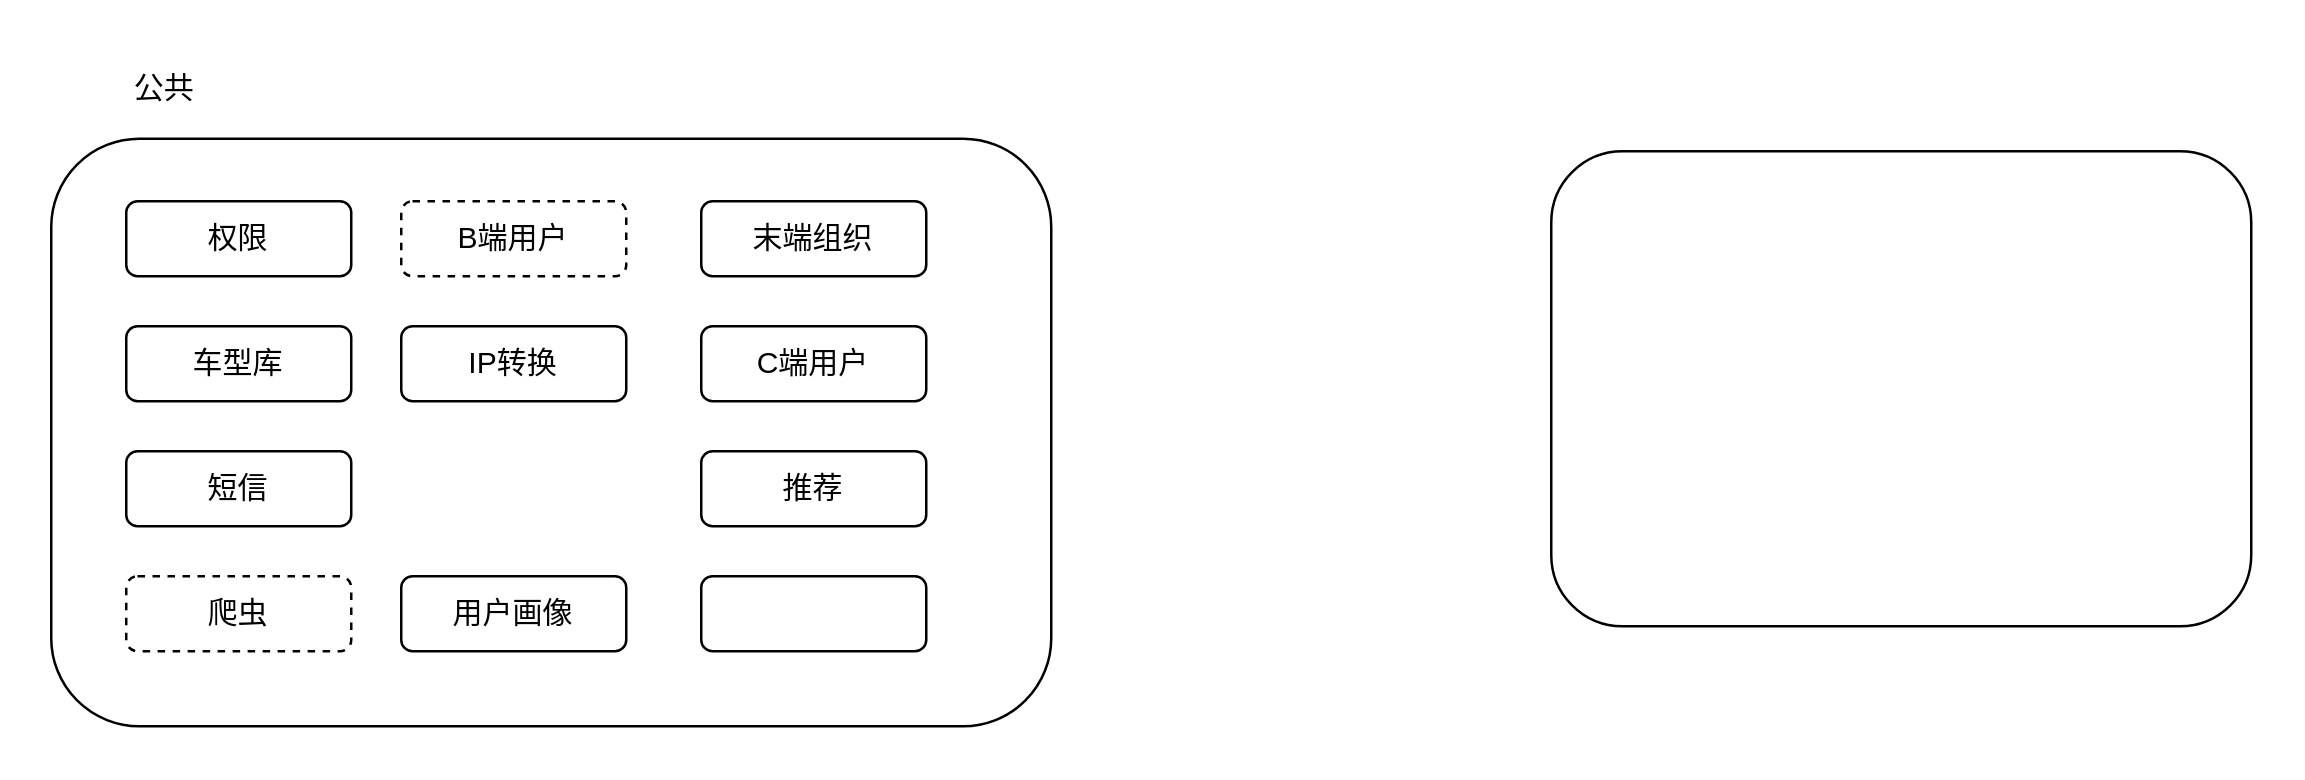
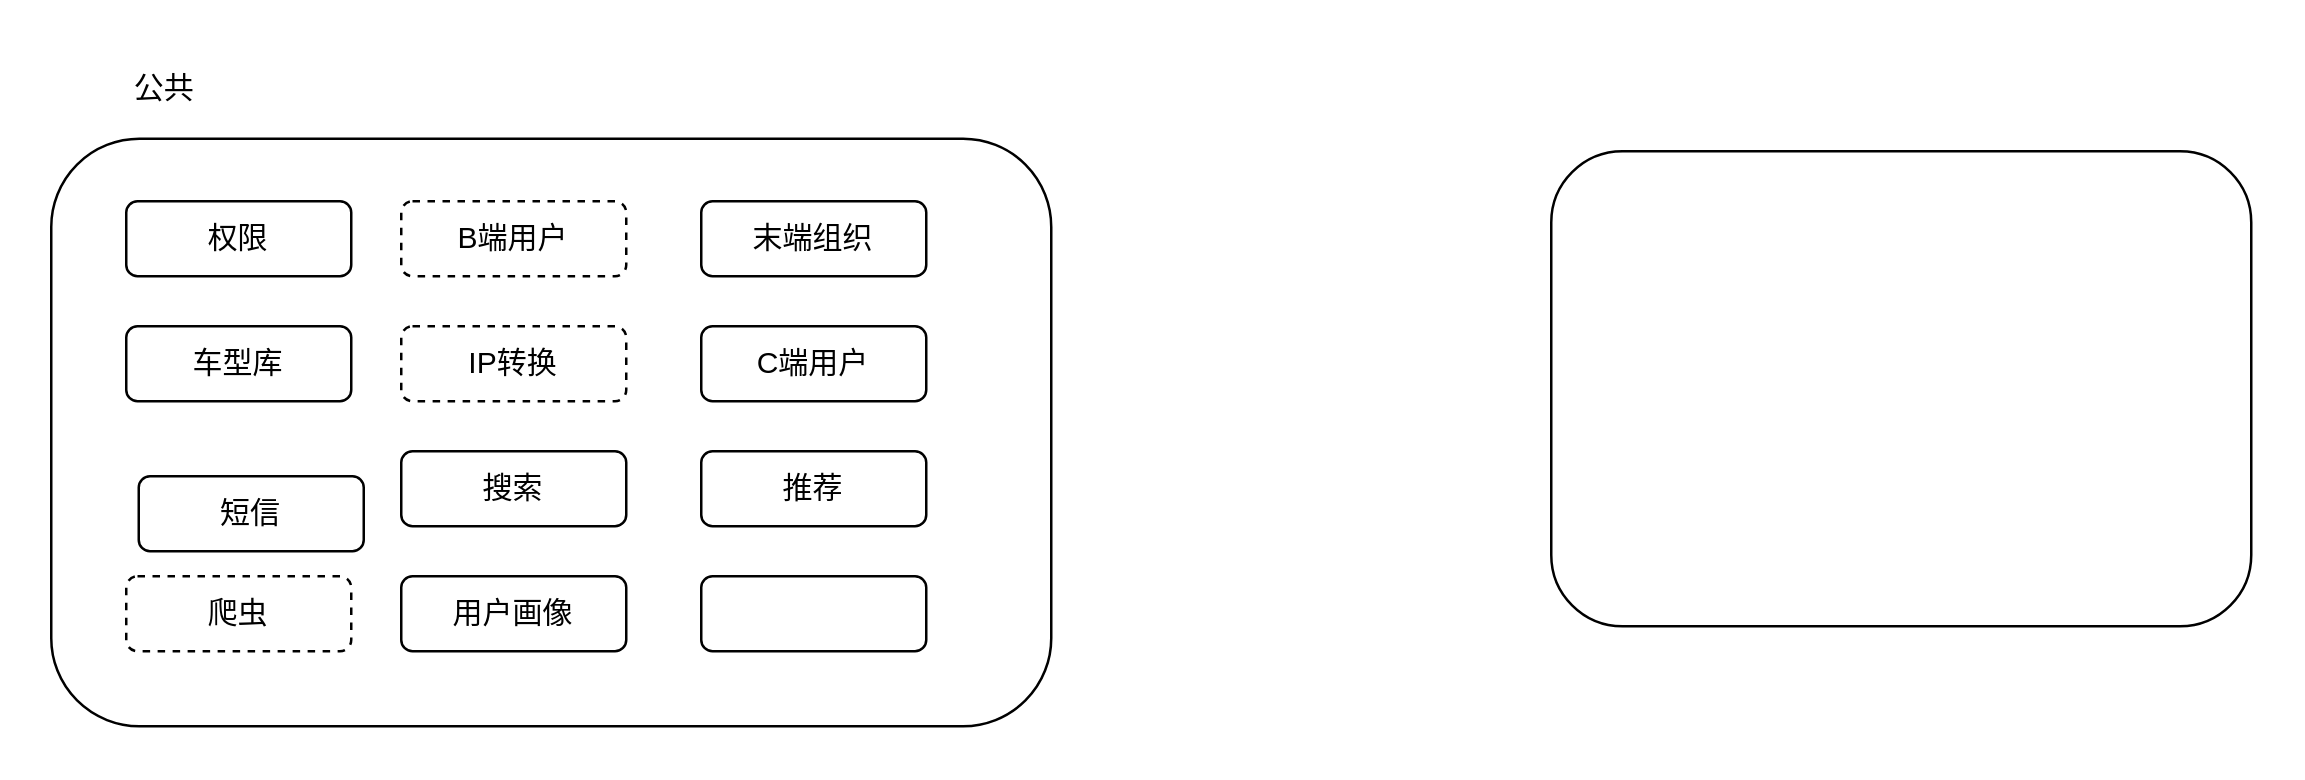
(514, 364) -> (514, 364)
(239, 489) -> (251, 514)
none -> (514, 489)
